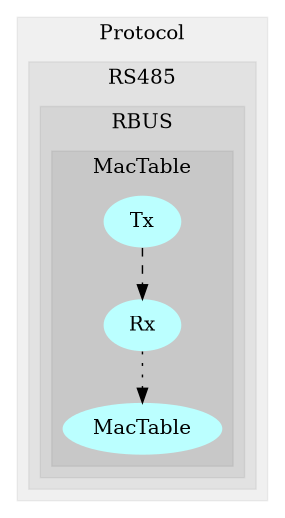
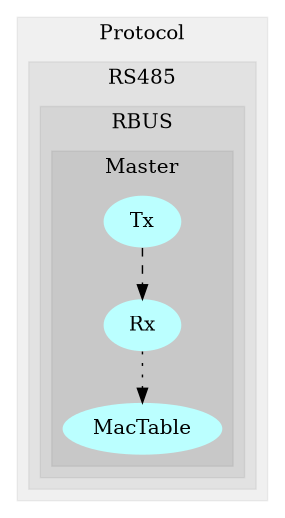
(142, 168) -> (142, 168)
